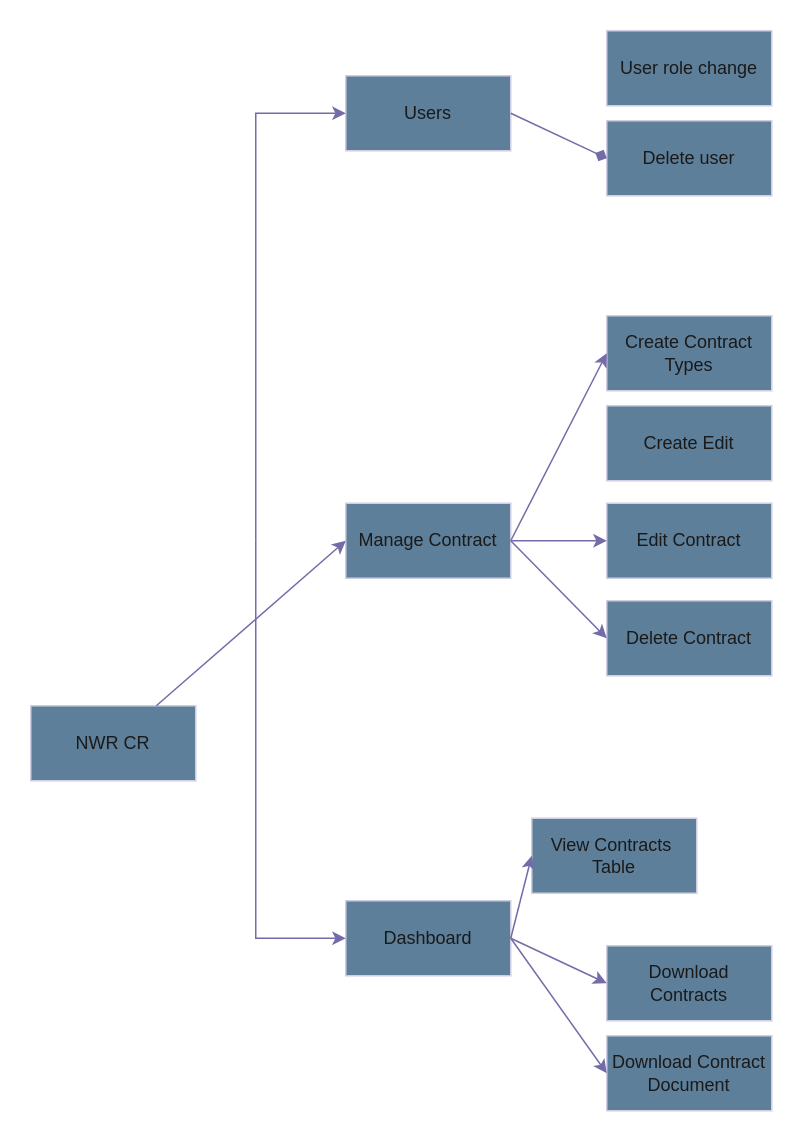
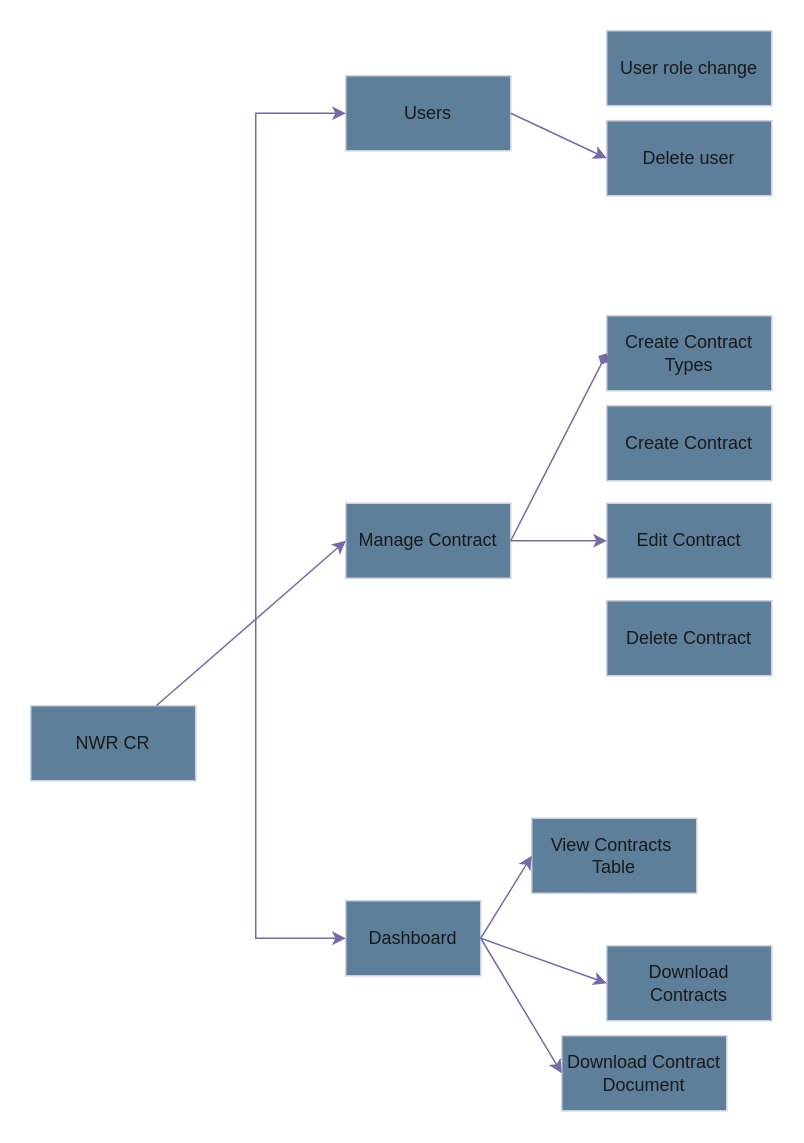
(595, 153) -> (596, 153)
(601, 364) -> (601, 364)
(689, 443) -> (689, 443)
(556, 587) -> none
(428, 938) -> (413, 938)
(689, 1073) -> (644, 1073)
